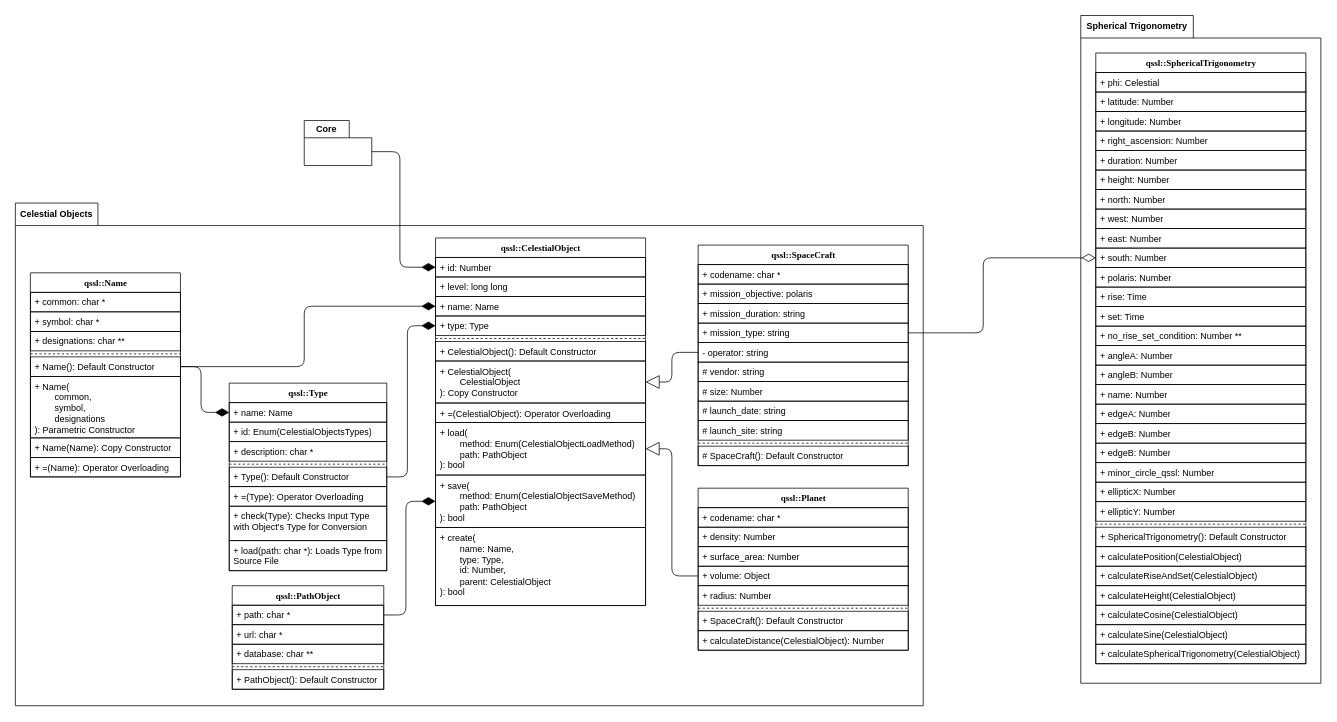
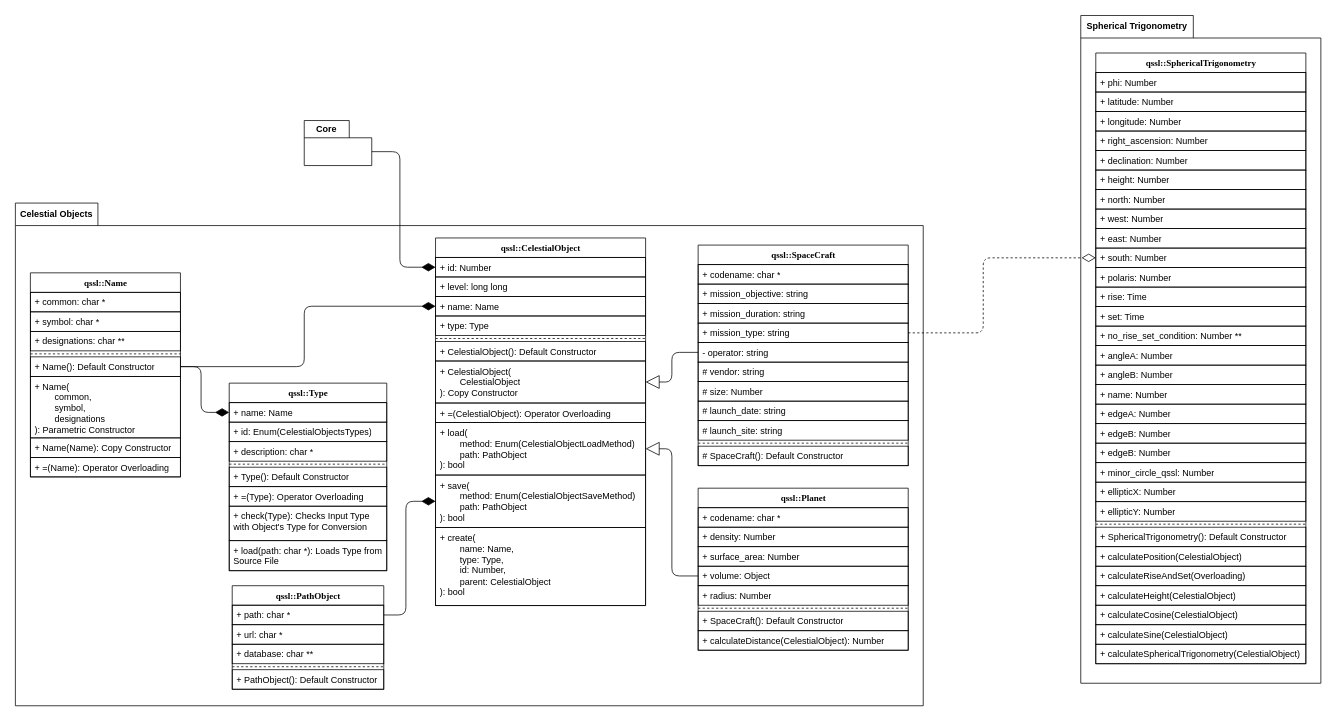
(1132, 83) -> (1128, 83)
(1141, 161) -> (1146, 161)
(983, 283) -> (983, 283)
(764, 295) -> (762, 295)
(407, 399) -> none
(1187, 577) -> (1179, 577)
